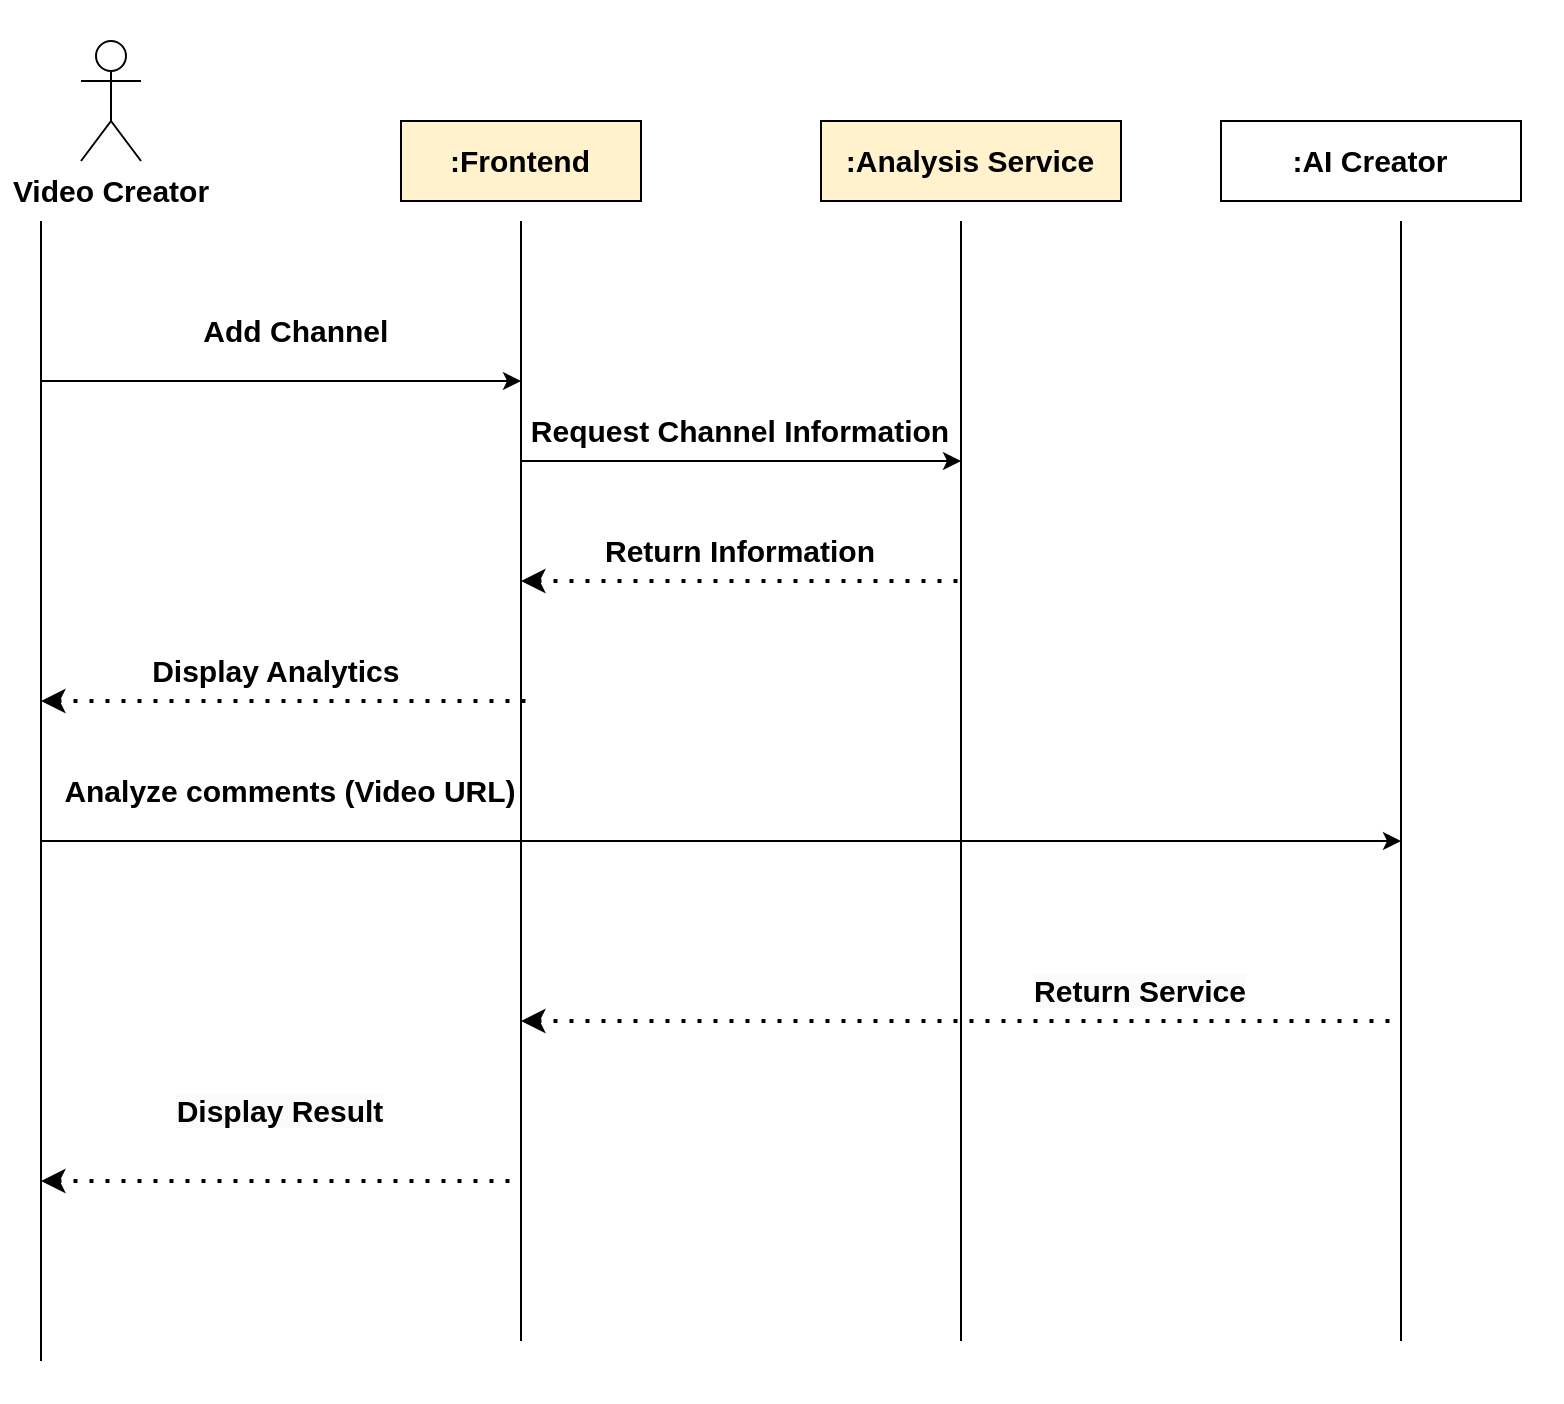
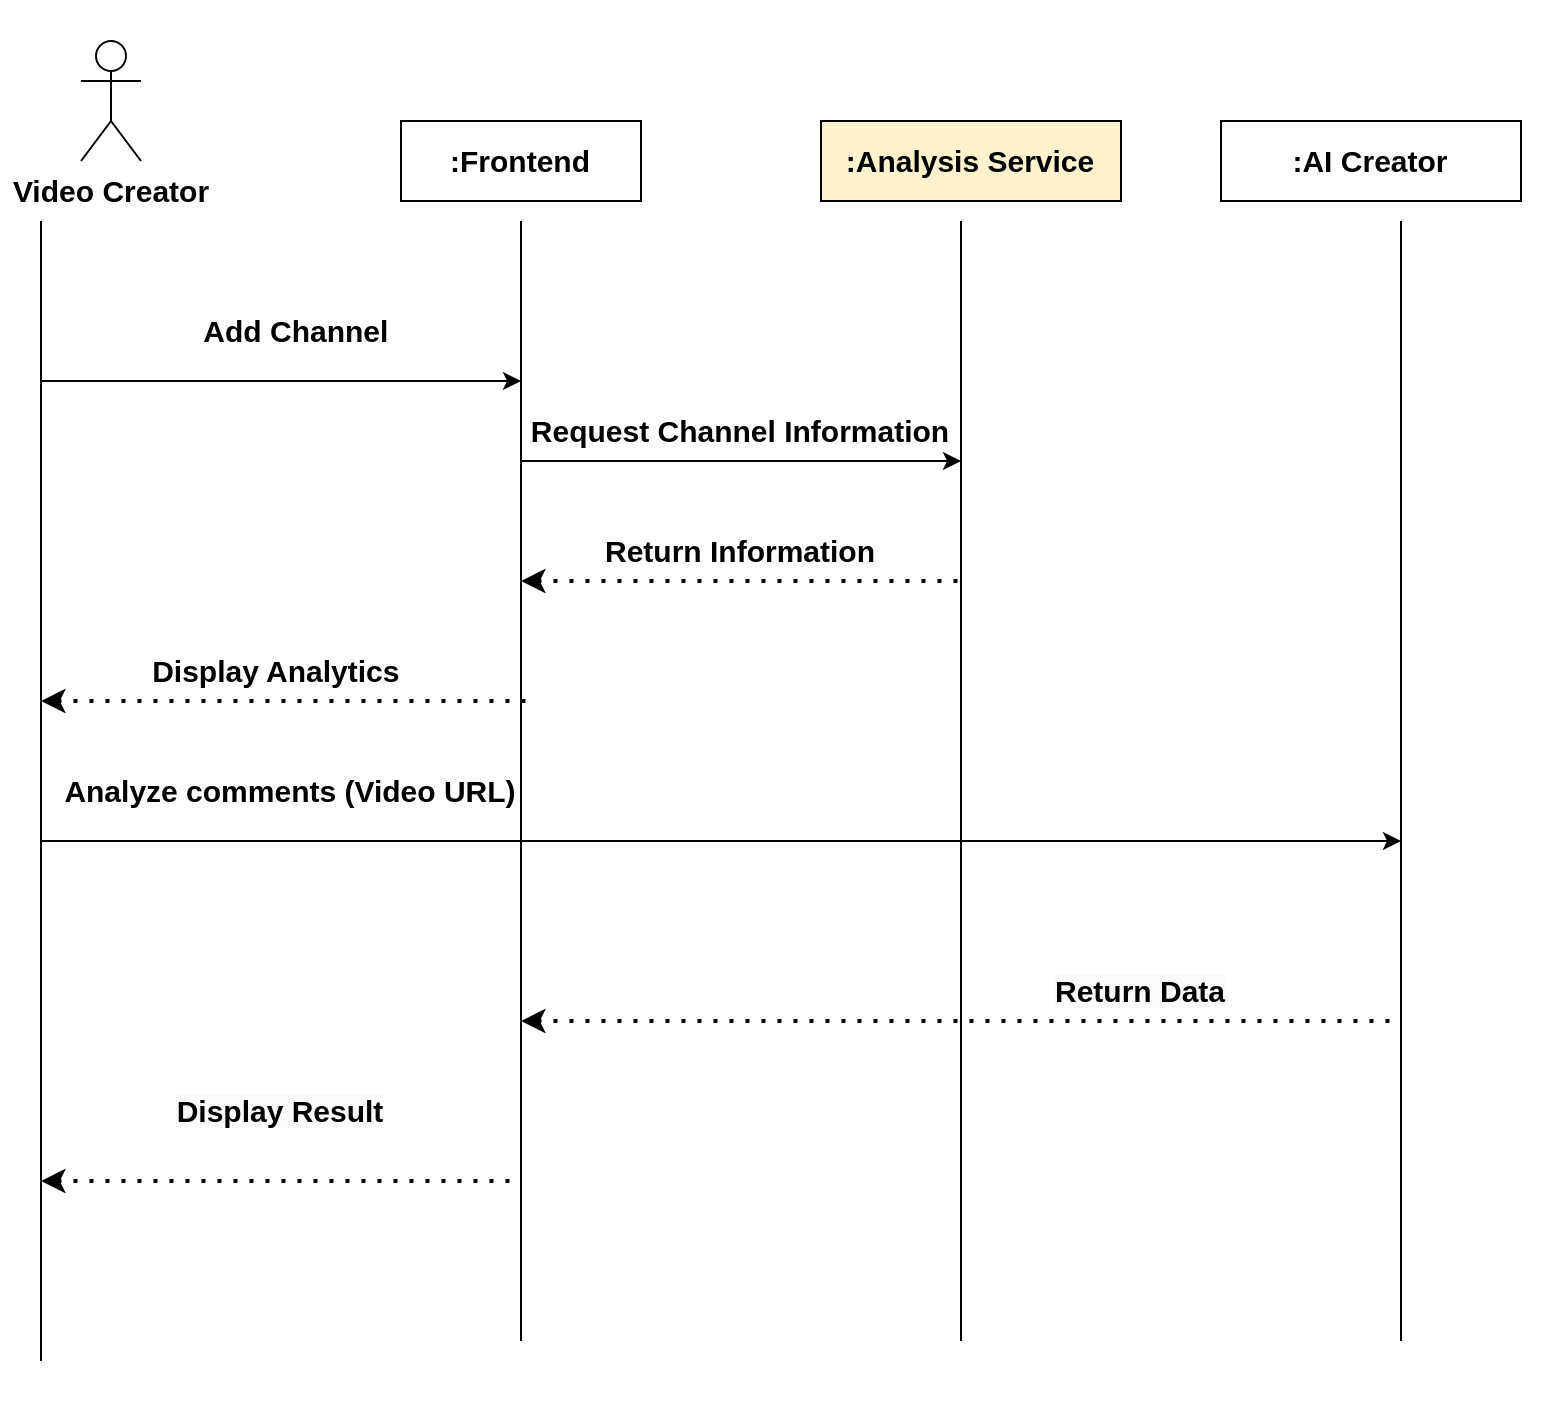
(521, 161) -> (521, 161)
(1141, 989) -> (1141, 989)
